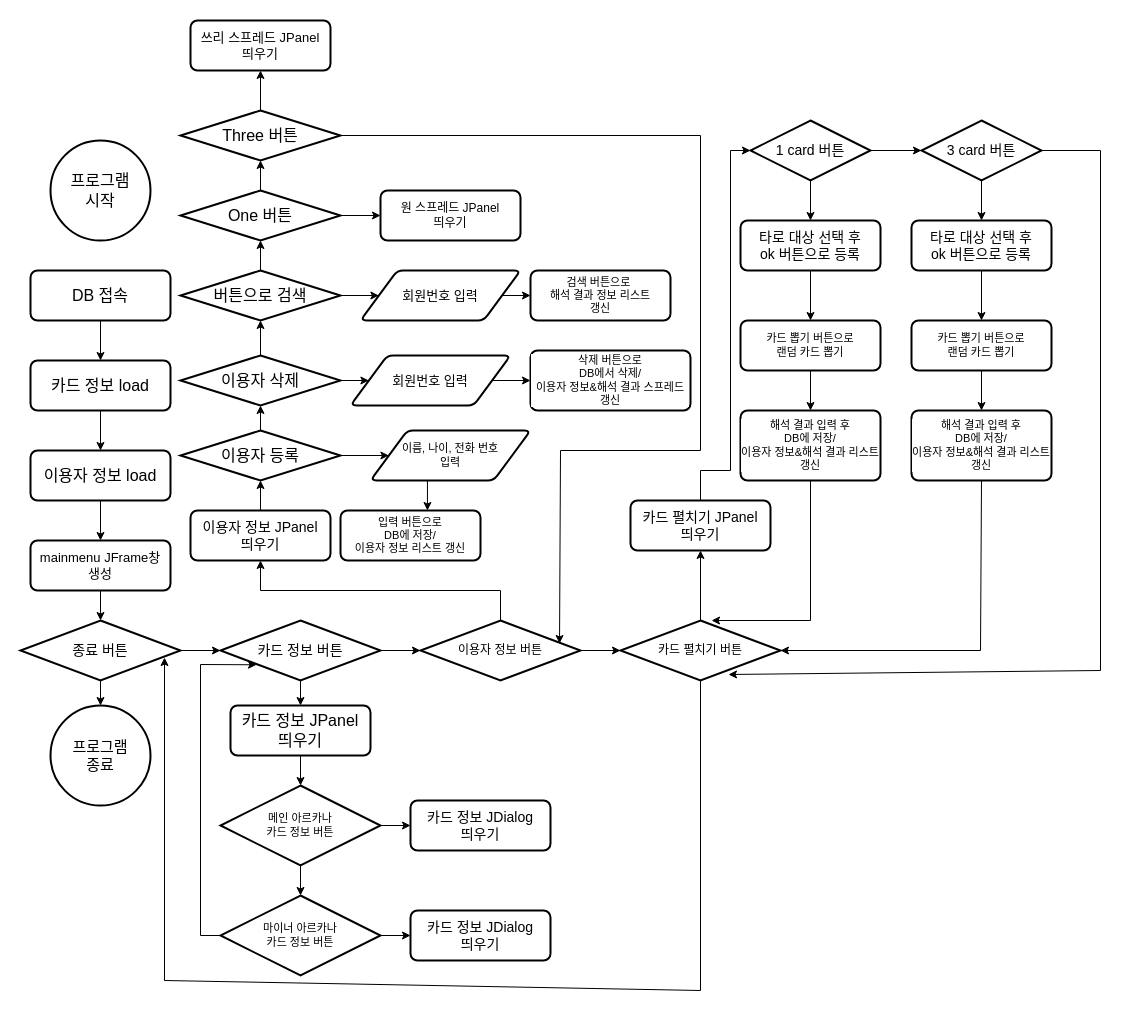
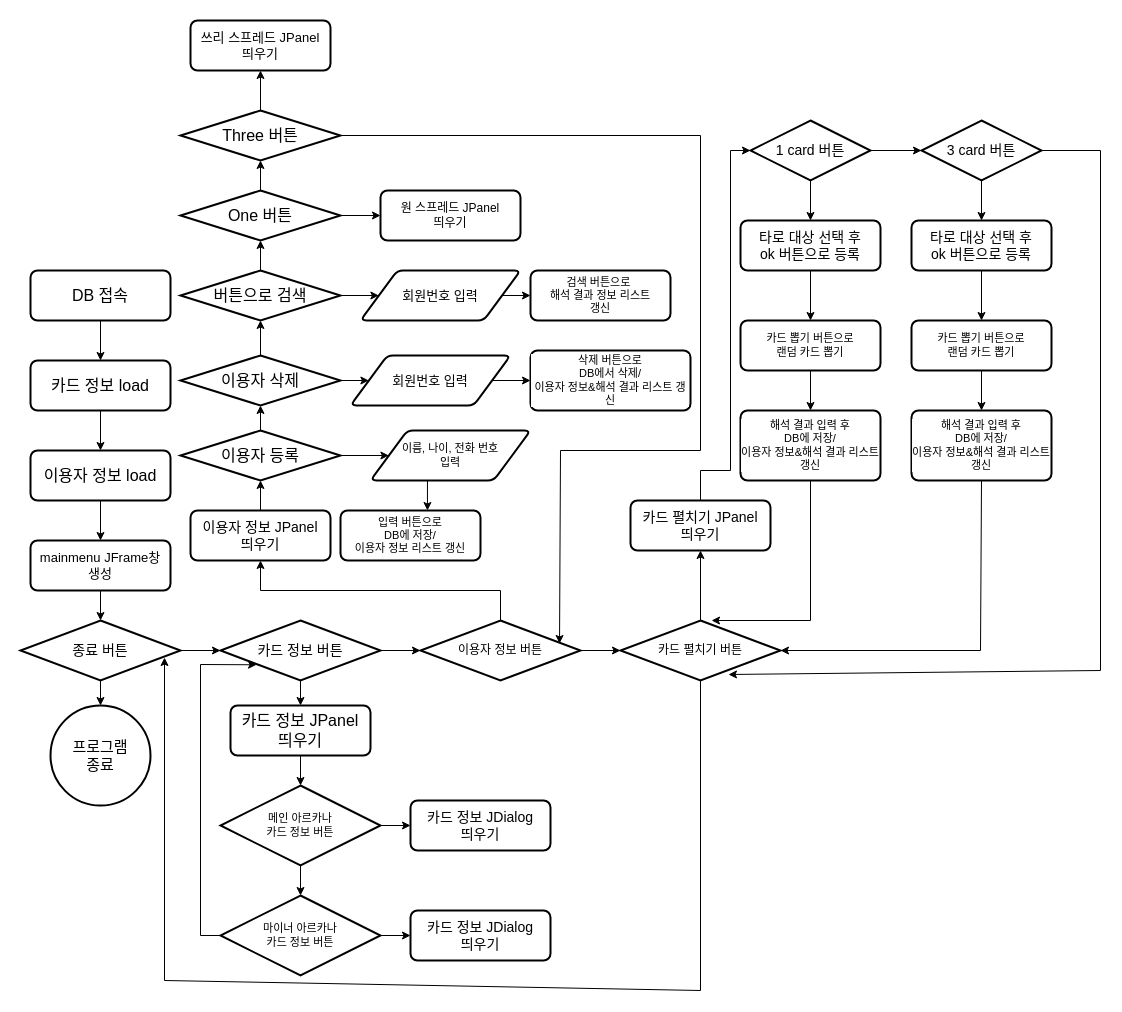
(101, 191) -> none
(611, 381) -> (611, 381)
